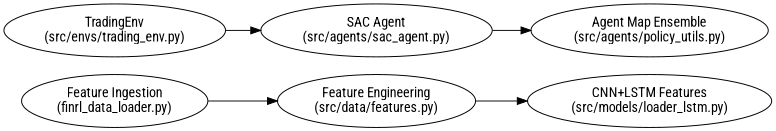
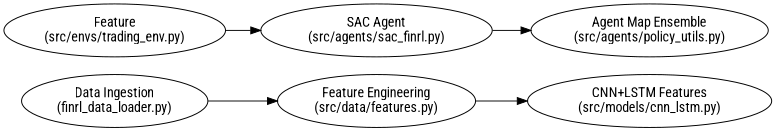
(115, 30) -> (115, 30)
(377, 30) -> (377, 30)
(115, 101) -> (115, 101)
(650, 101) -> (650, 101)
